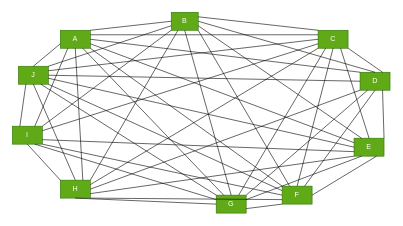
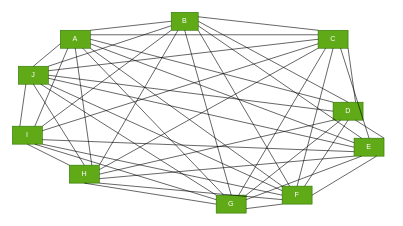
(375, 81) -> (348, 111)
(75, 189) -> (84, 174)
